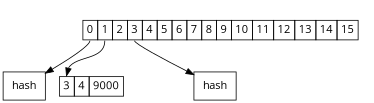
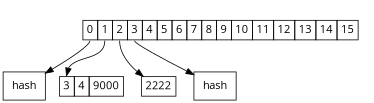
none -> (159, 86)
